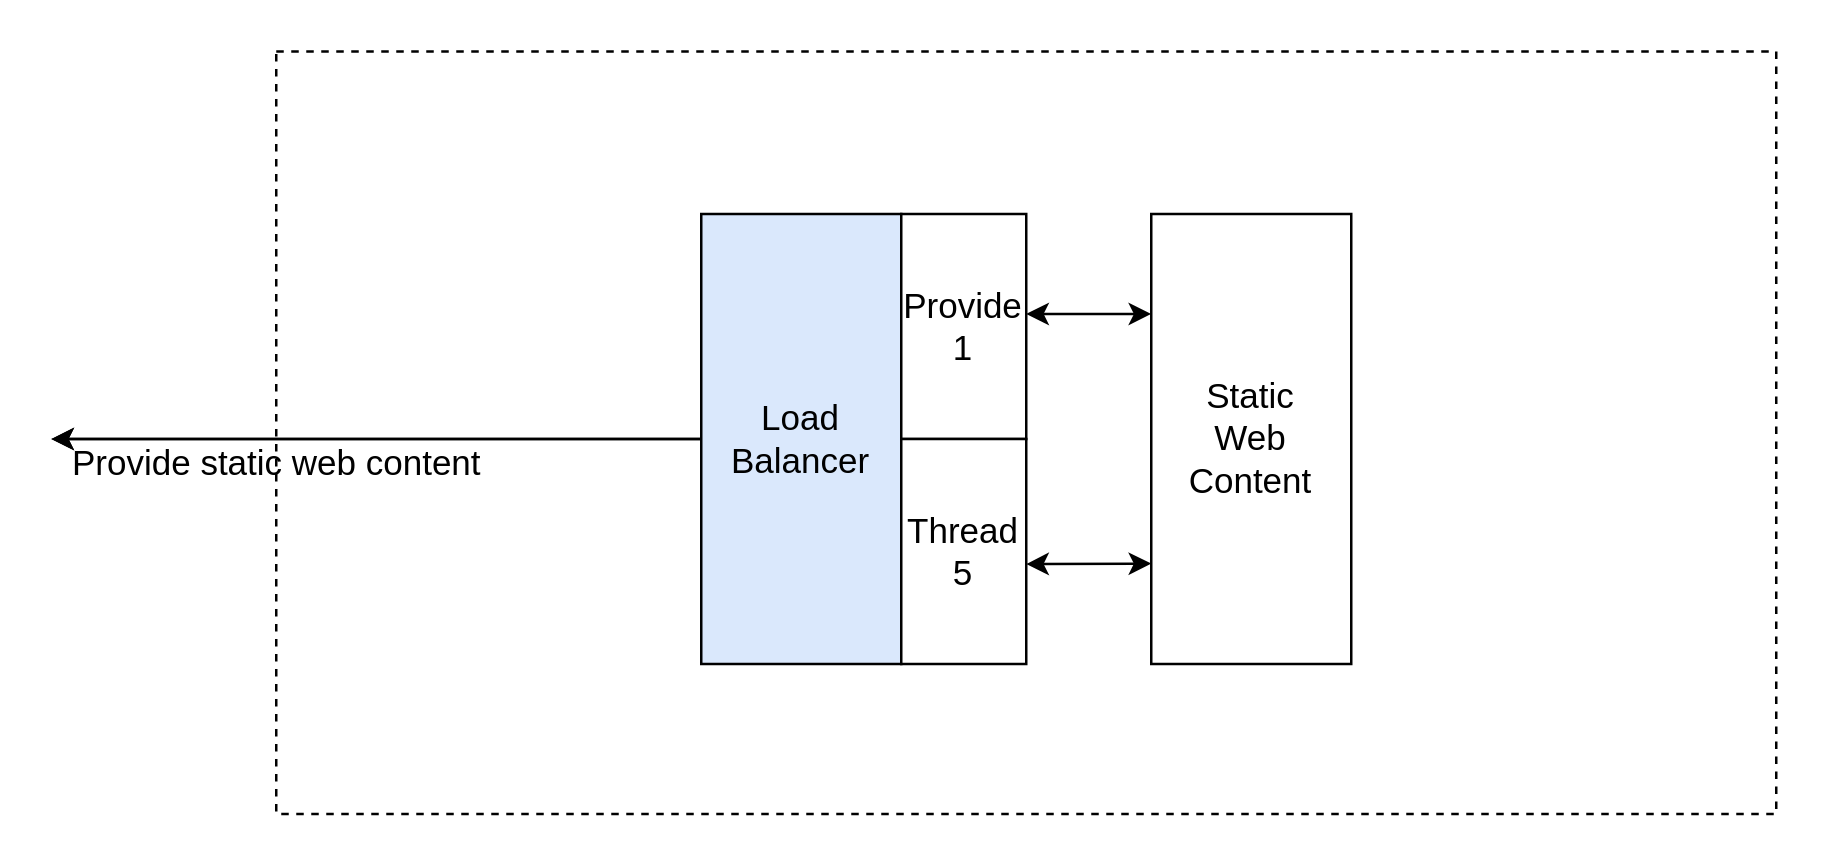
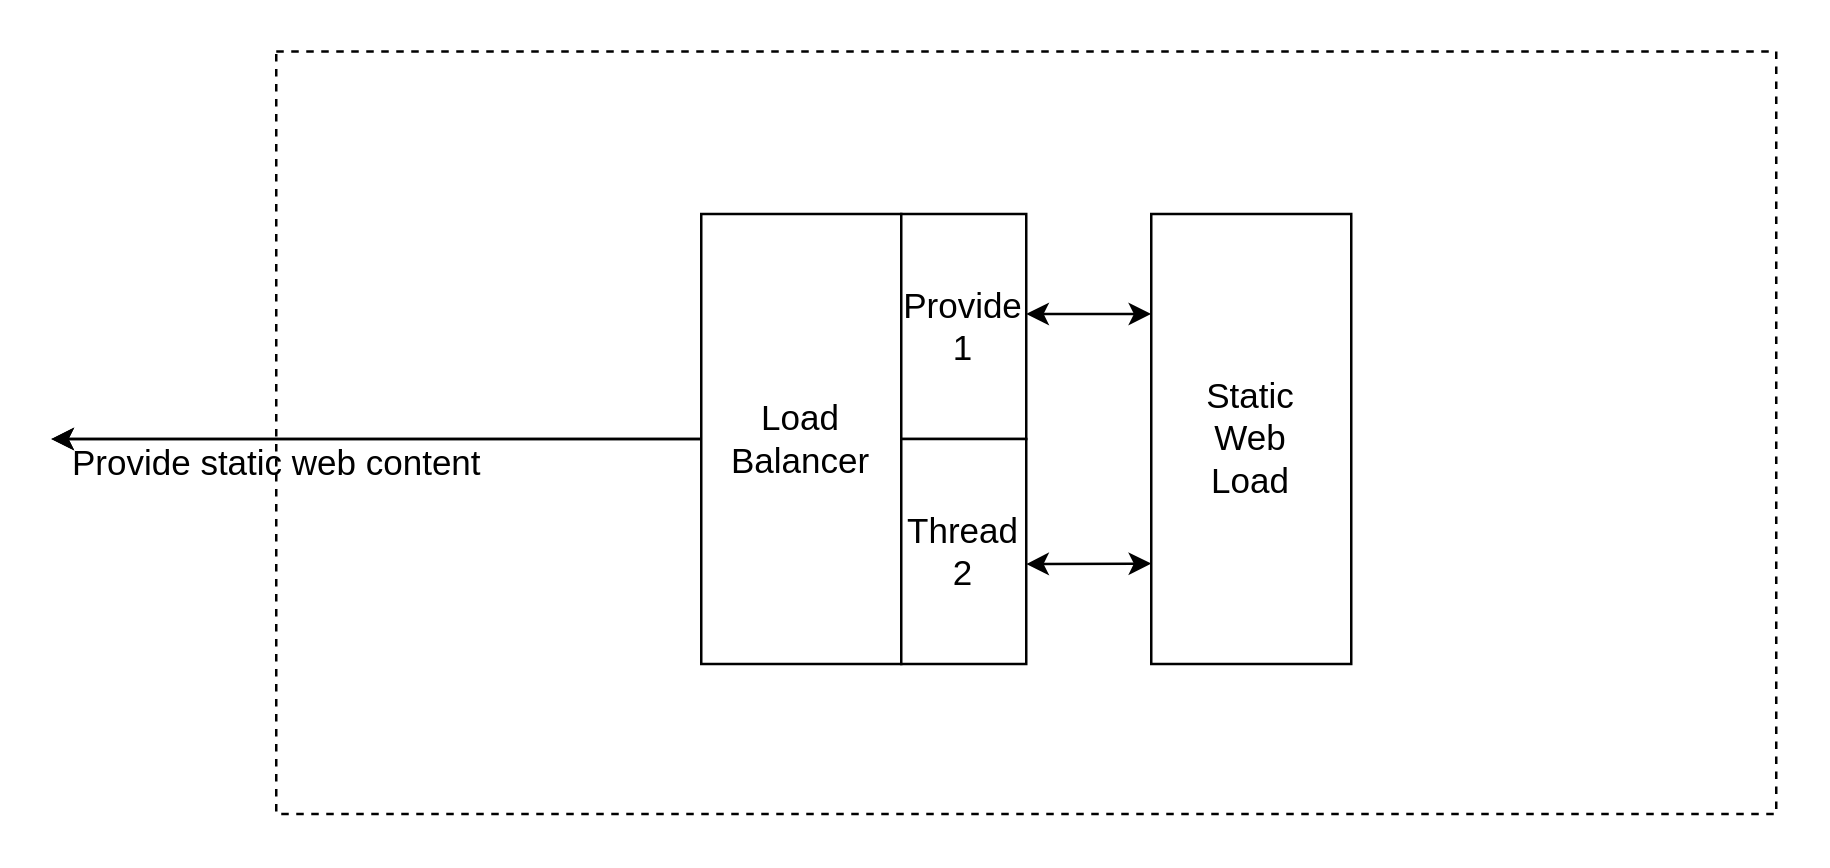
(801, 439) -> (801, 439)
(1251, 439) -> (1251, 439)
(964, 551) -> (964, 551)
